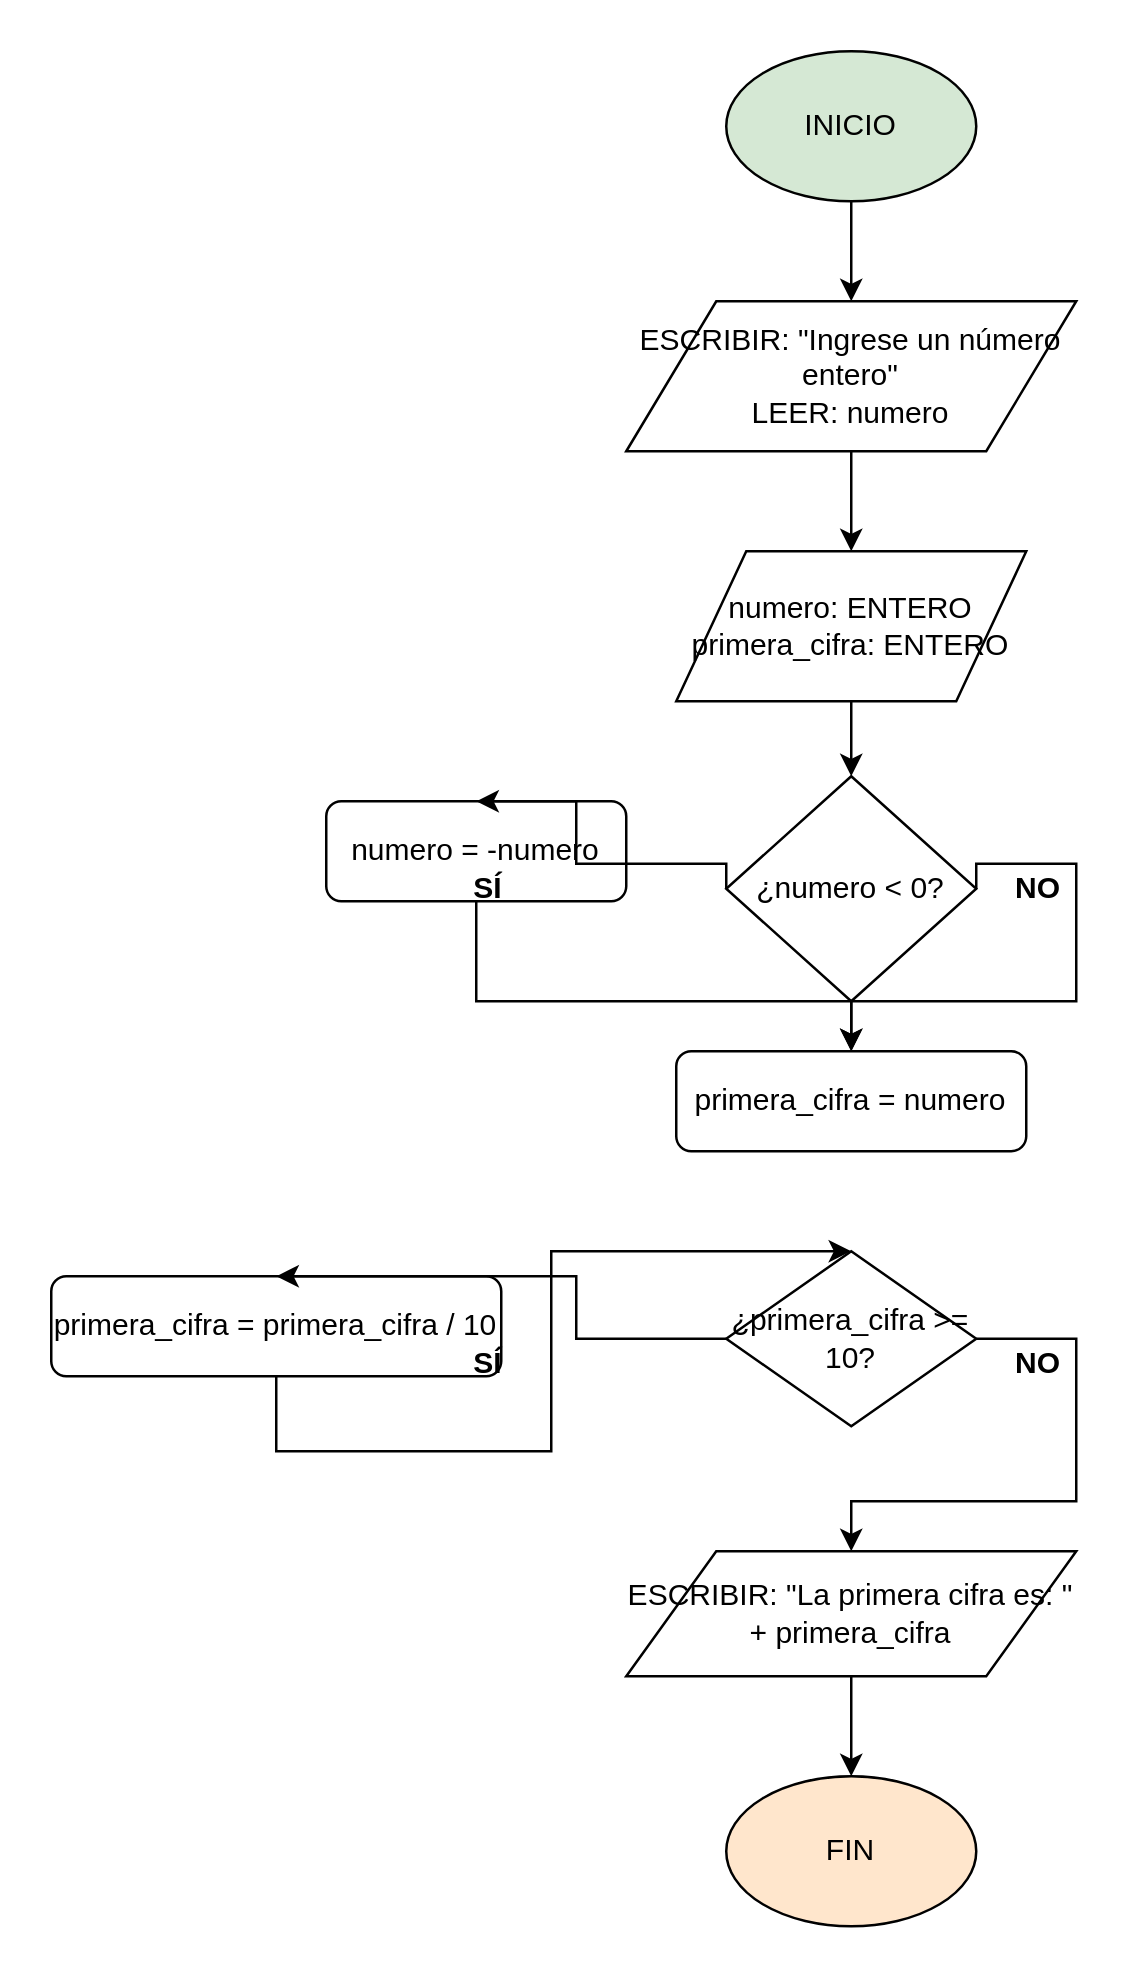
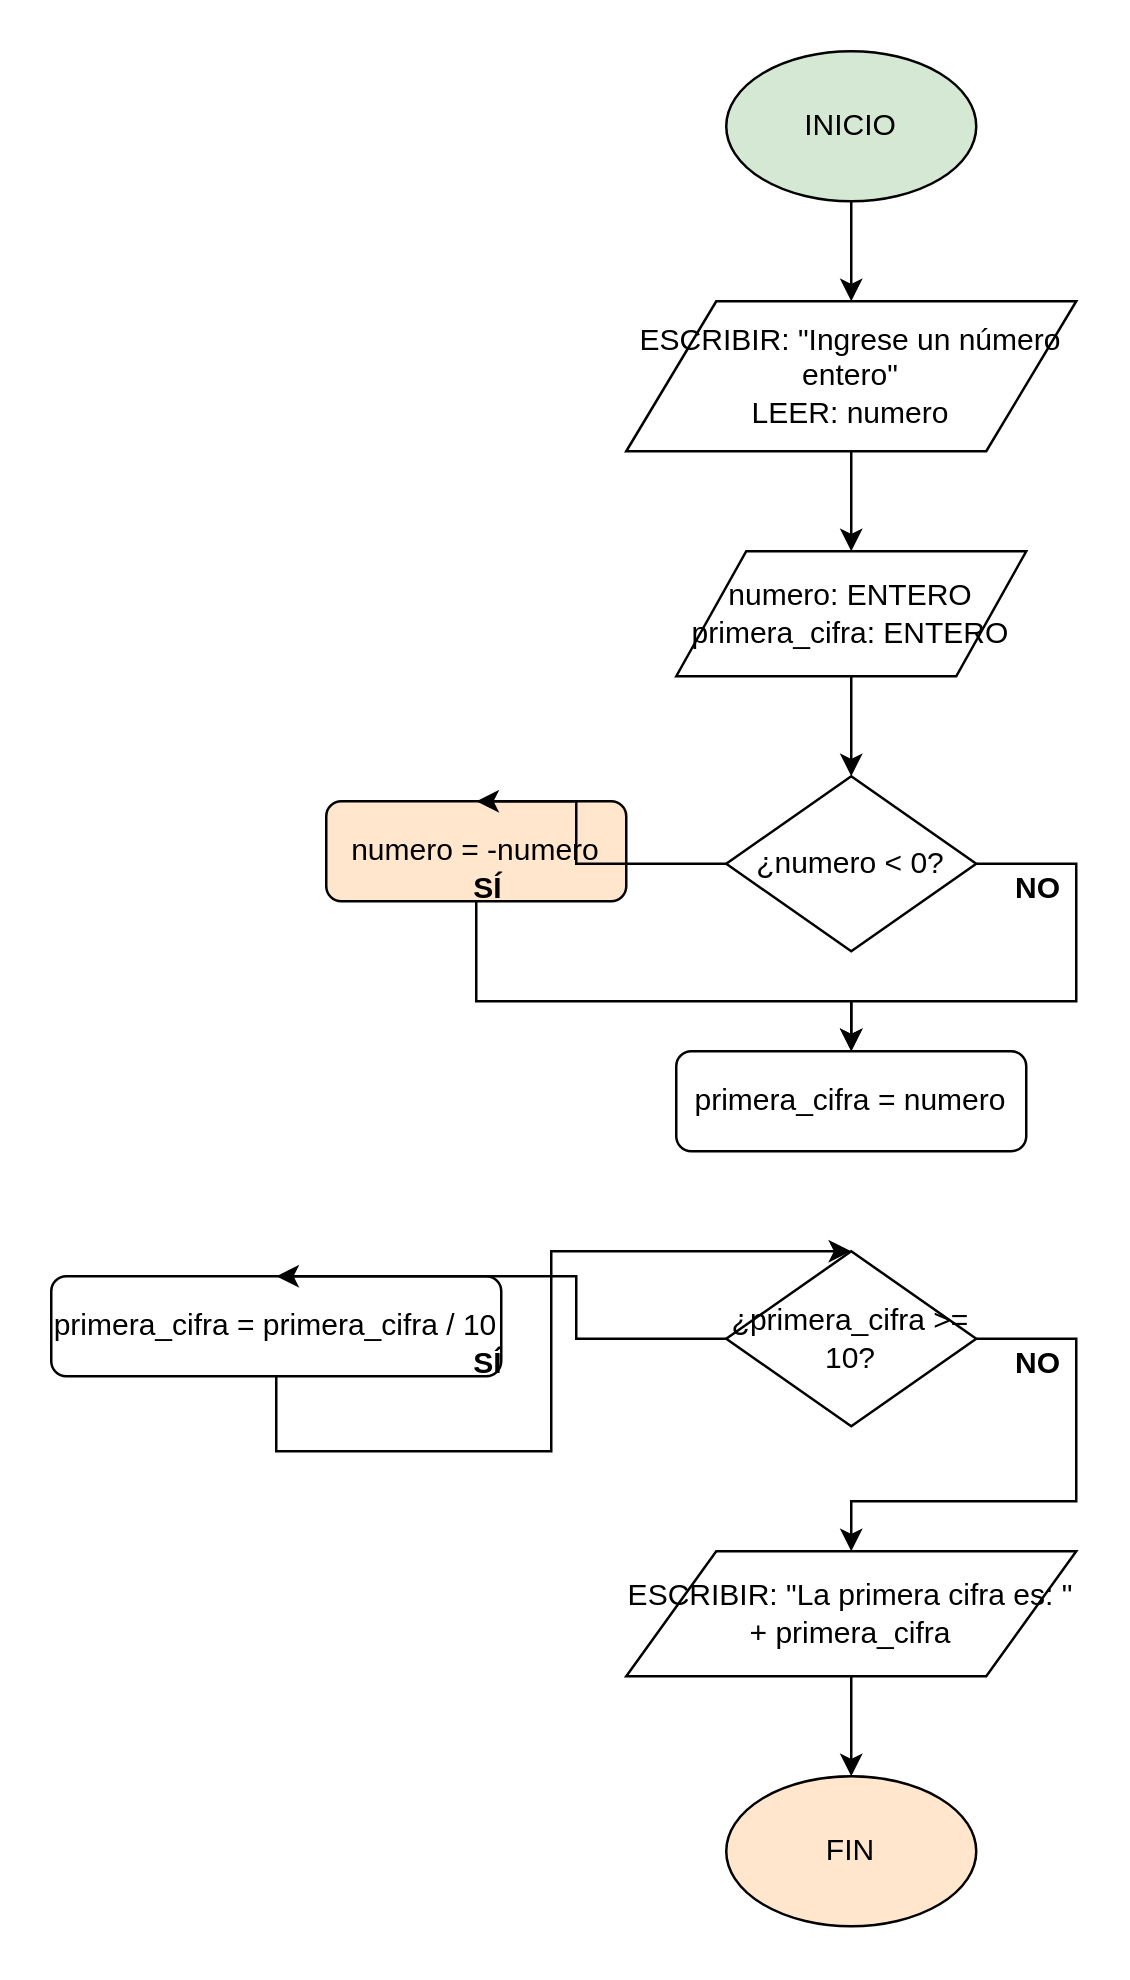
(851, 626) -> (851, 614)
(476, 851) -> (476, 851)
(851, 889) -> (851, 864)
